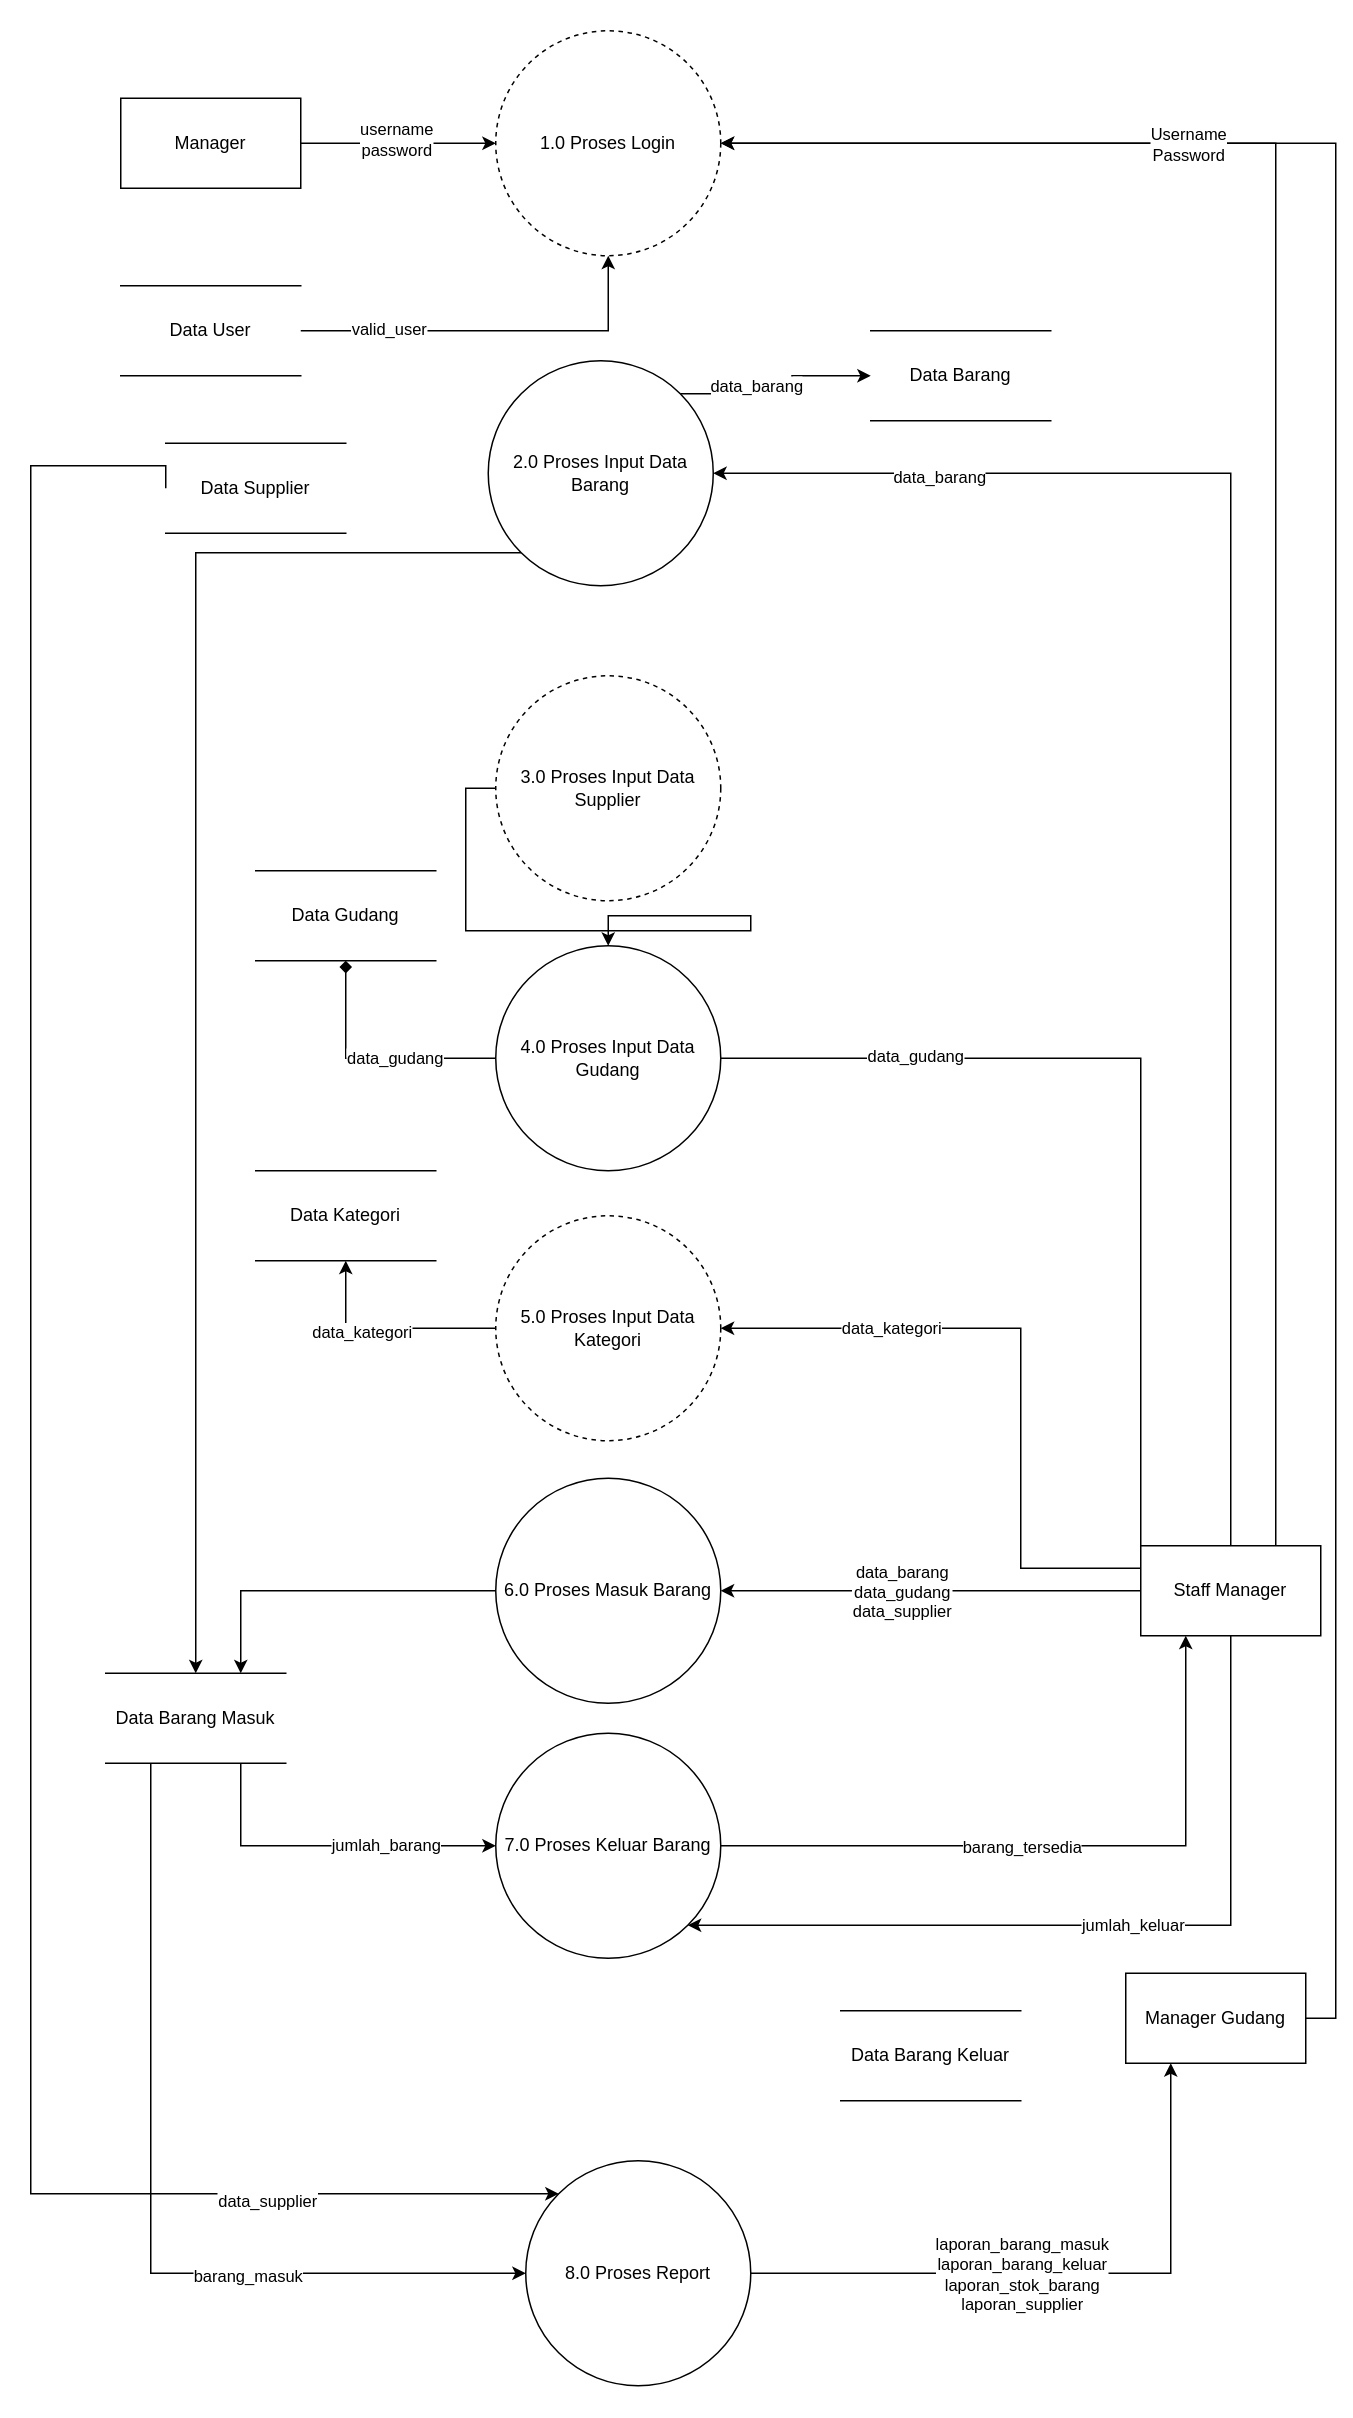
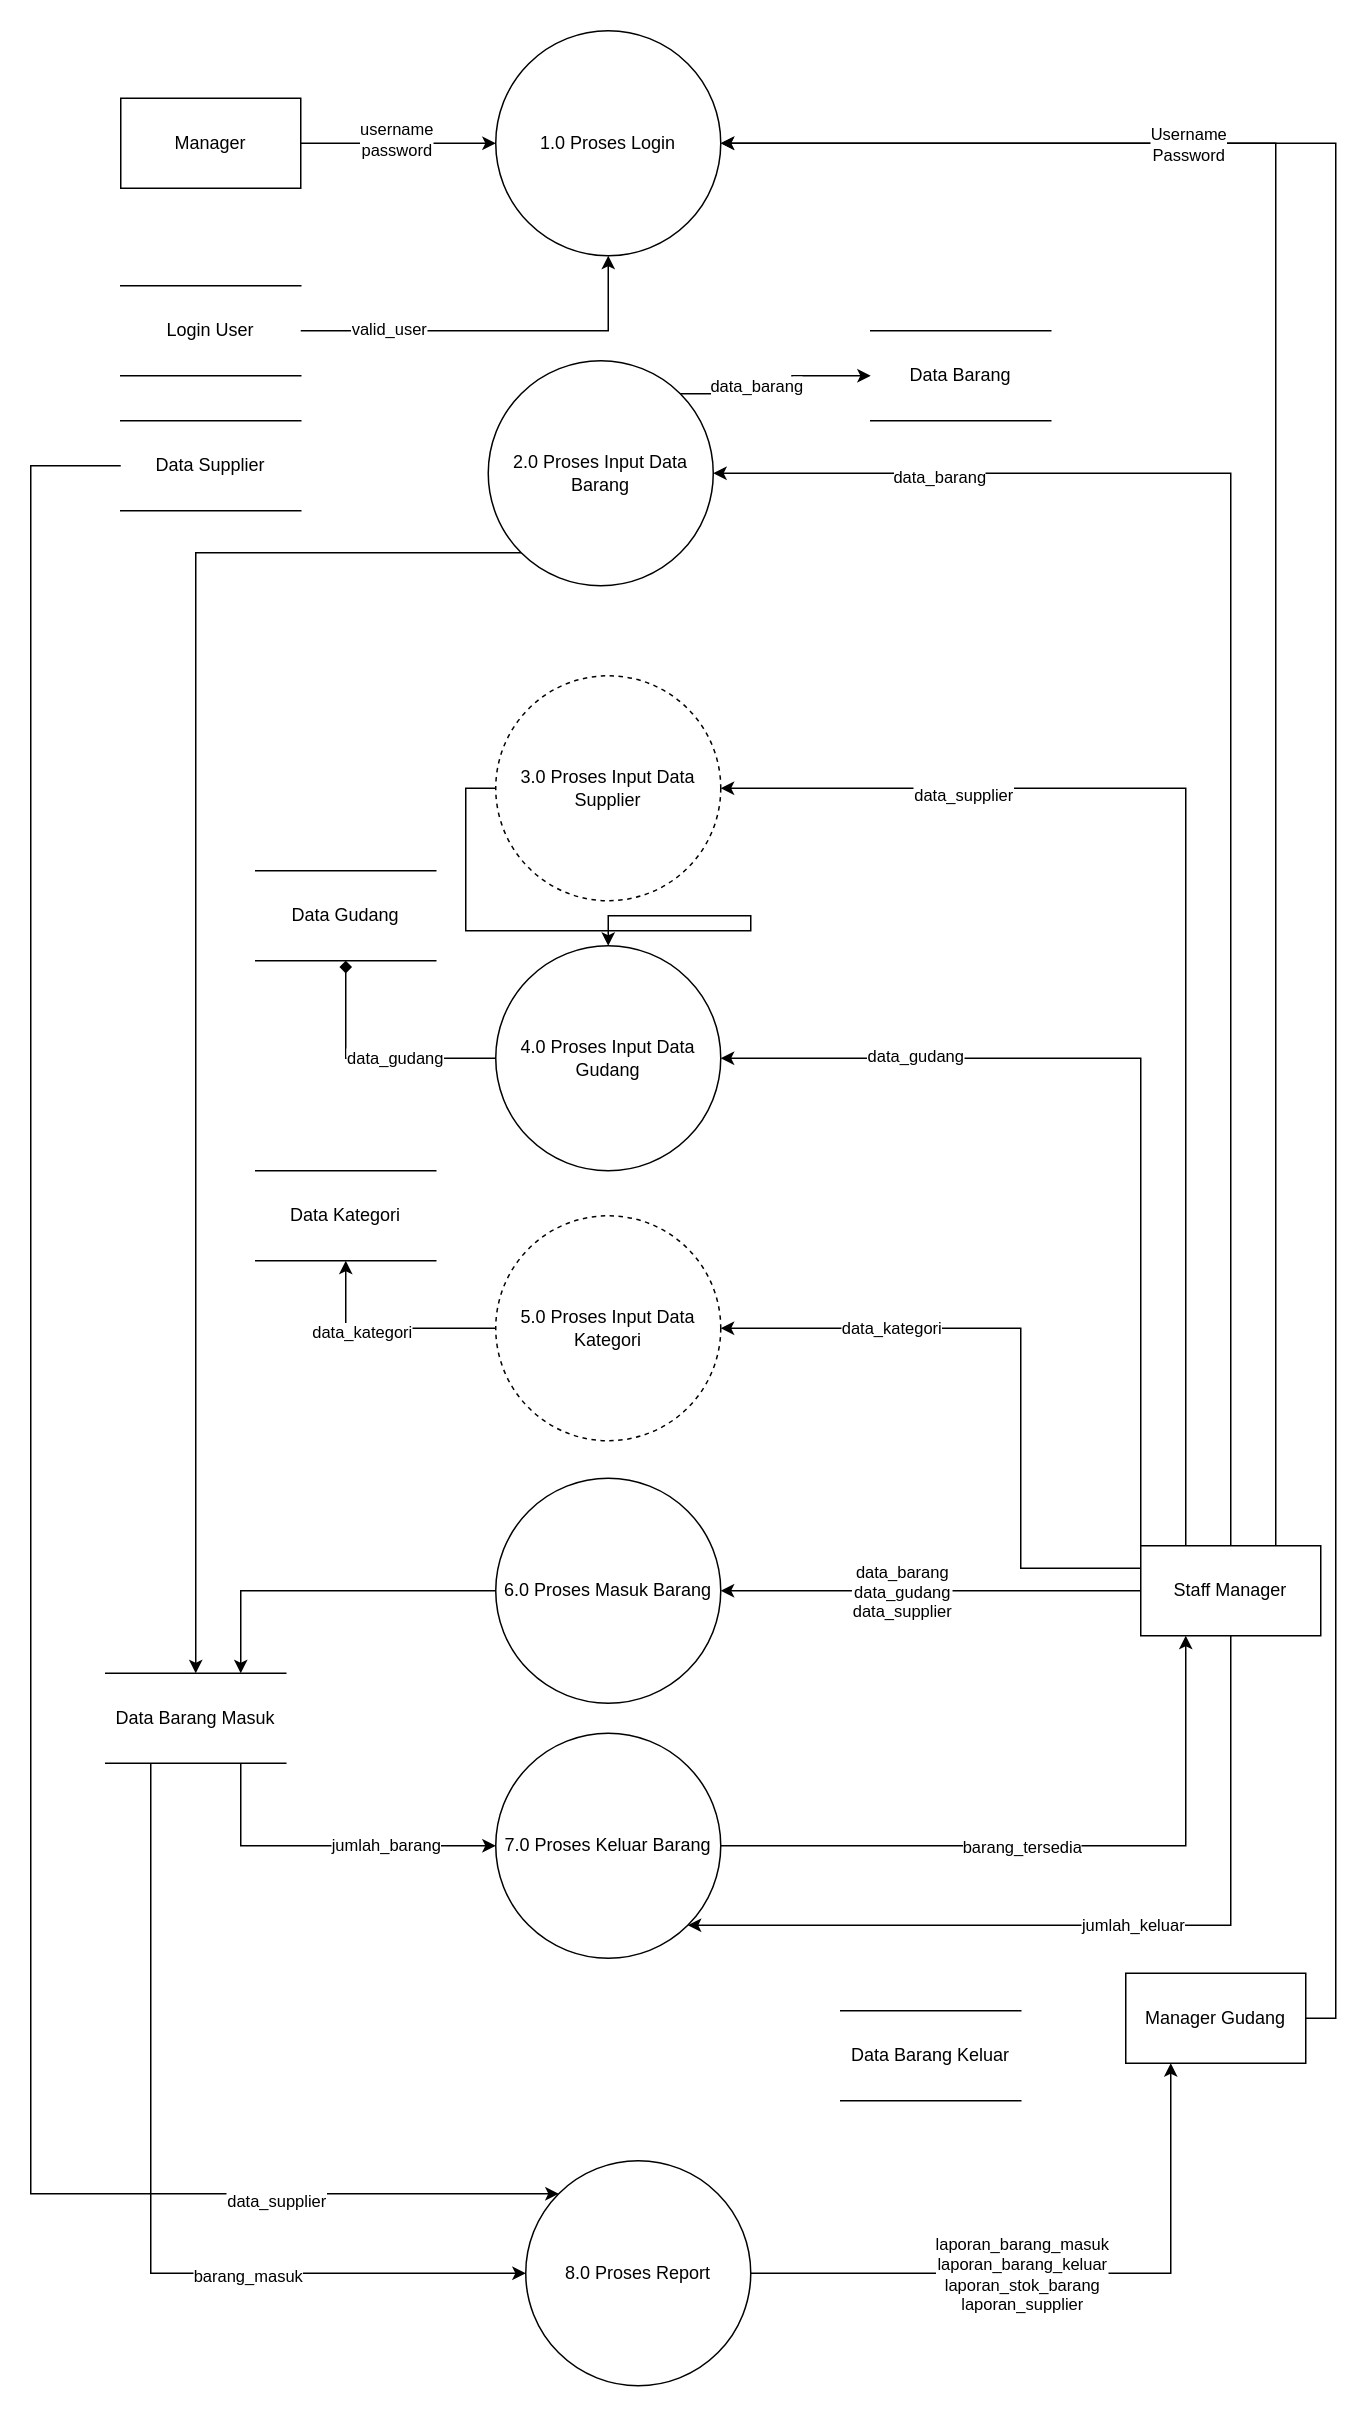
(608, 143) -> (608, 143)
(211, 331) -> (211, 331)
(256, 488) -> (211, 466)
(727, 1058) -> (732, 1058)
none -> (1186, 1080)
